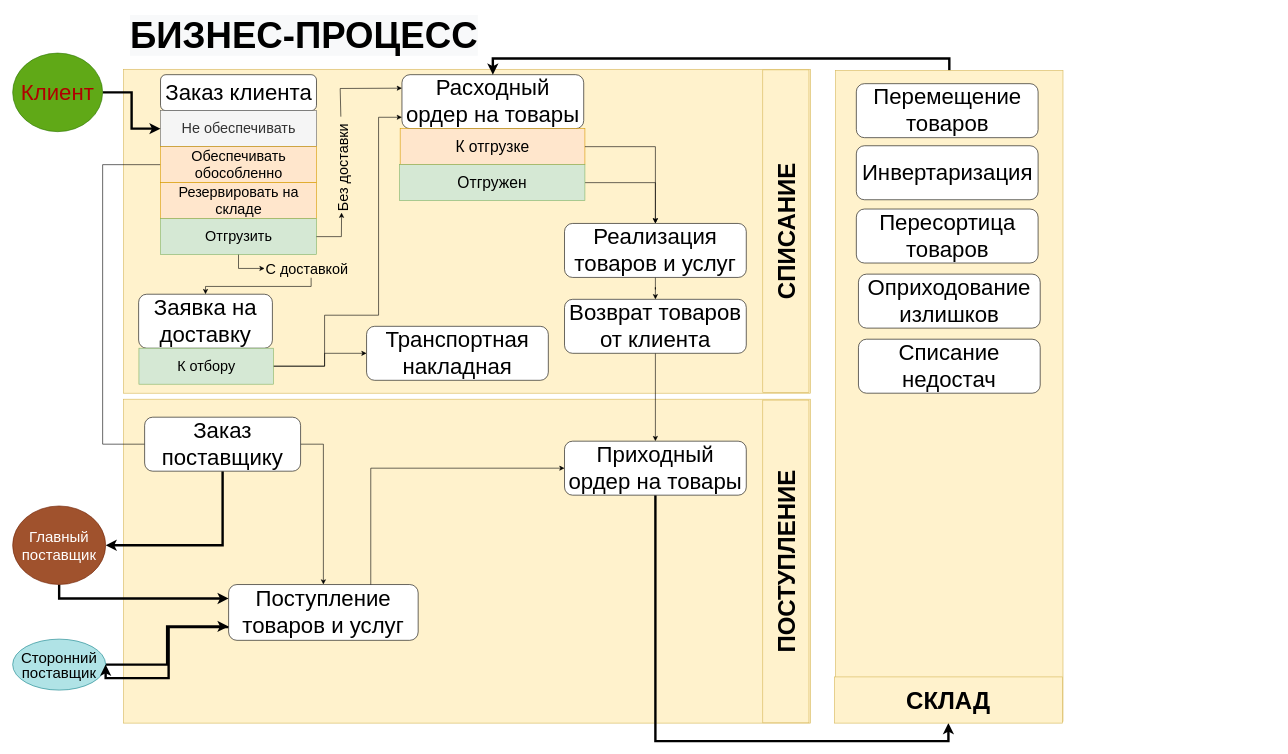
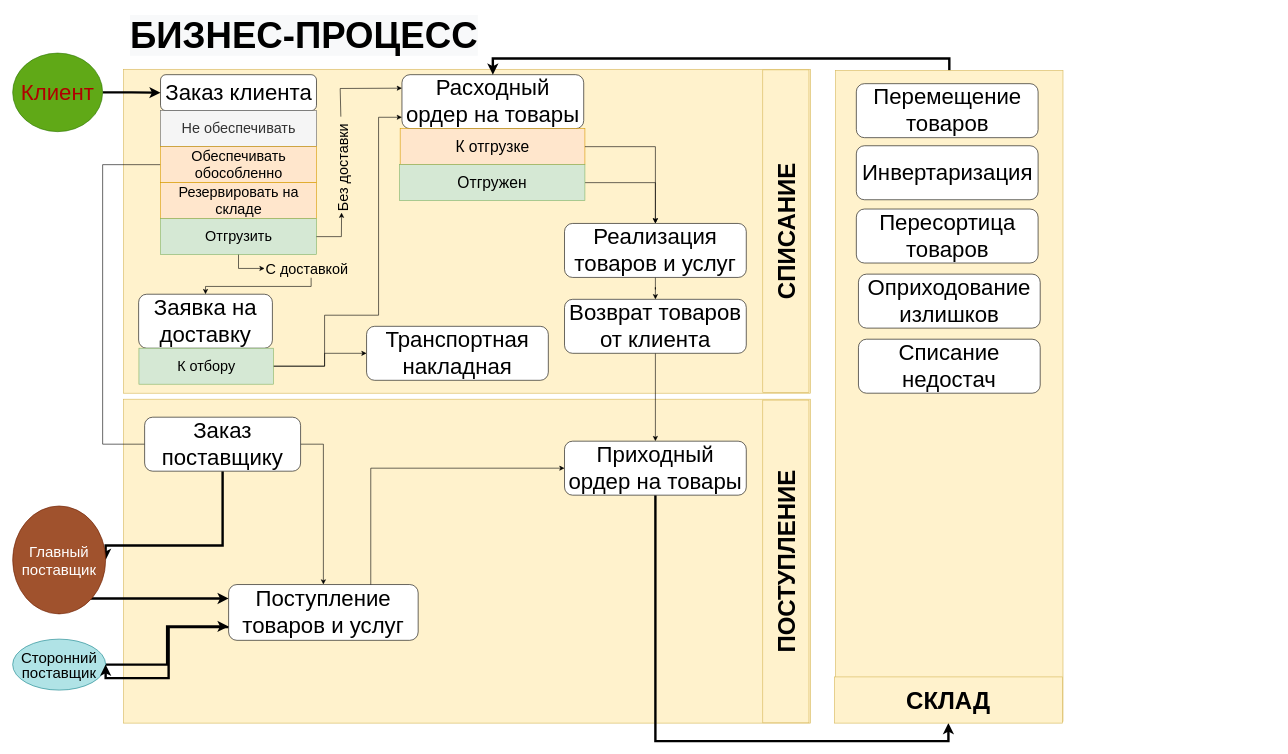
(131, 120) -> (141, 92)
(59, 545) -> (59, 560)
